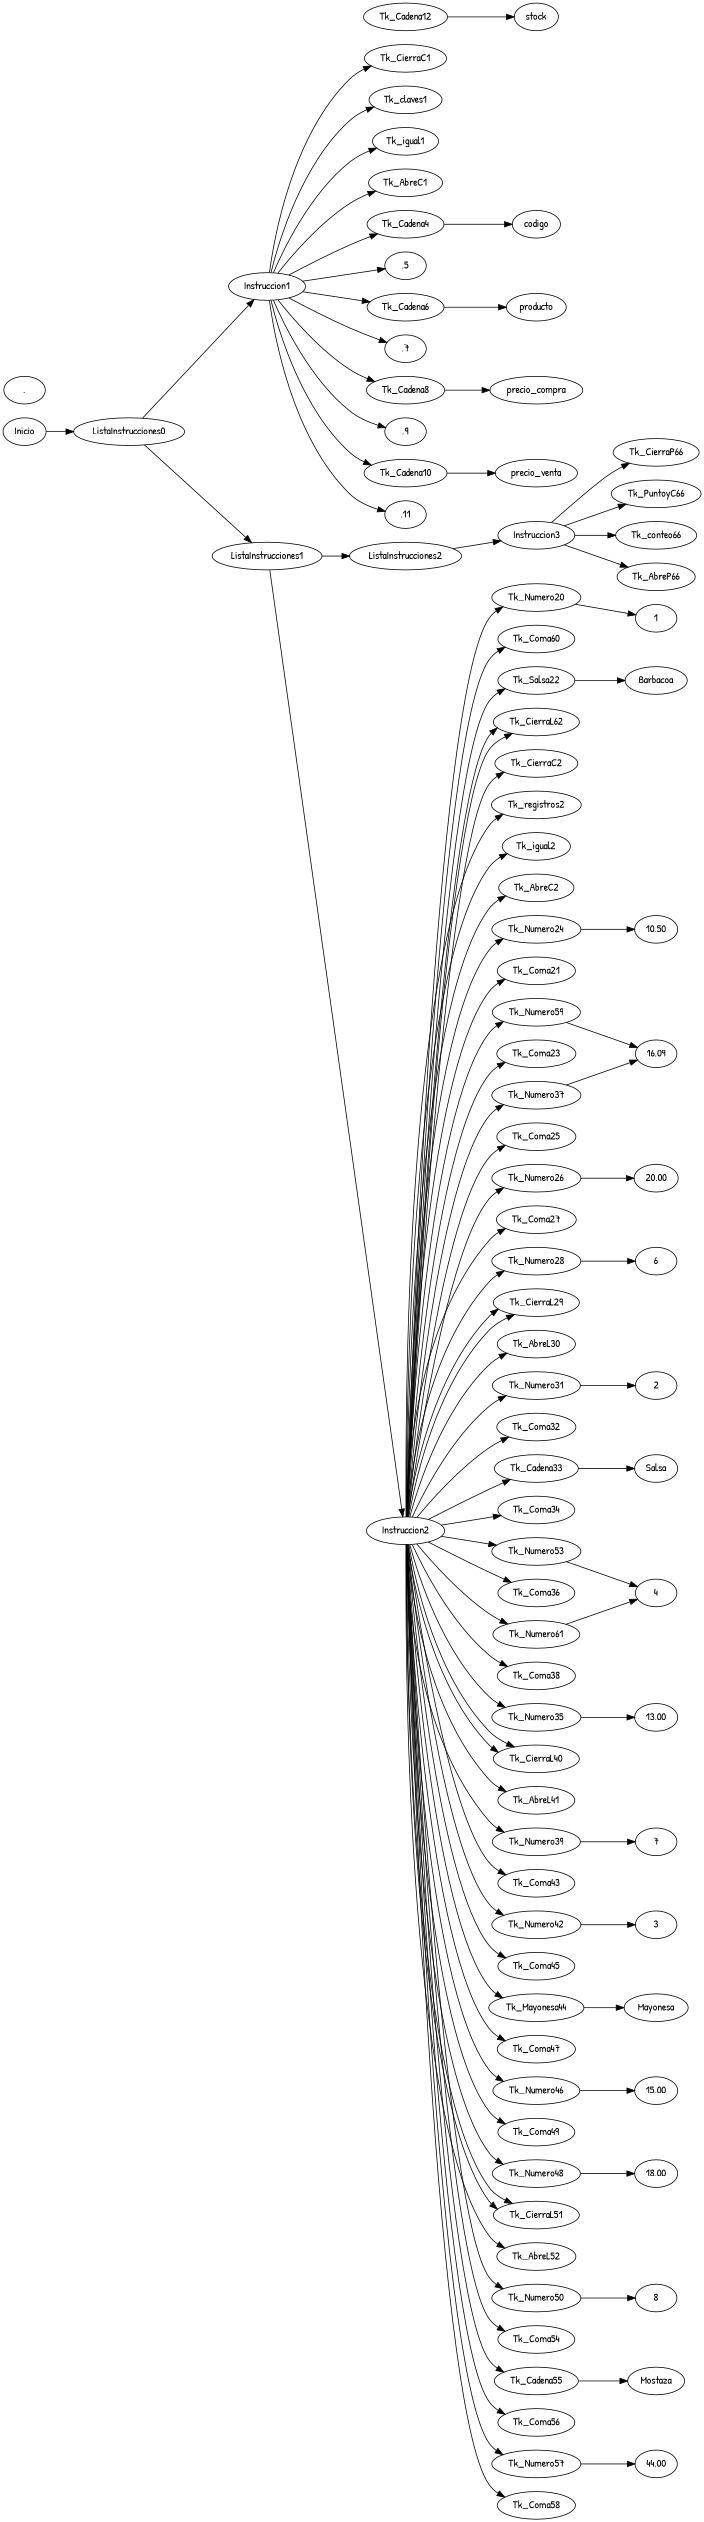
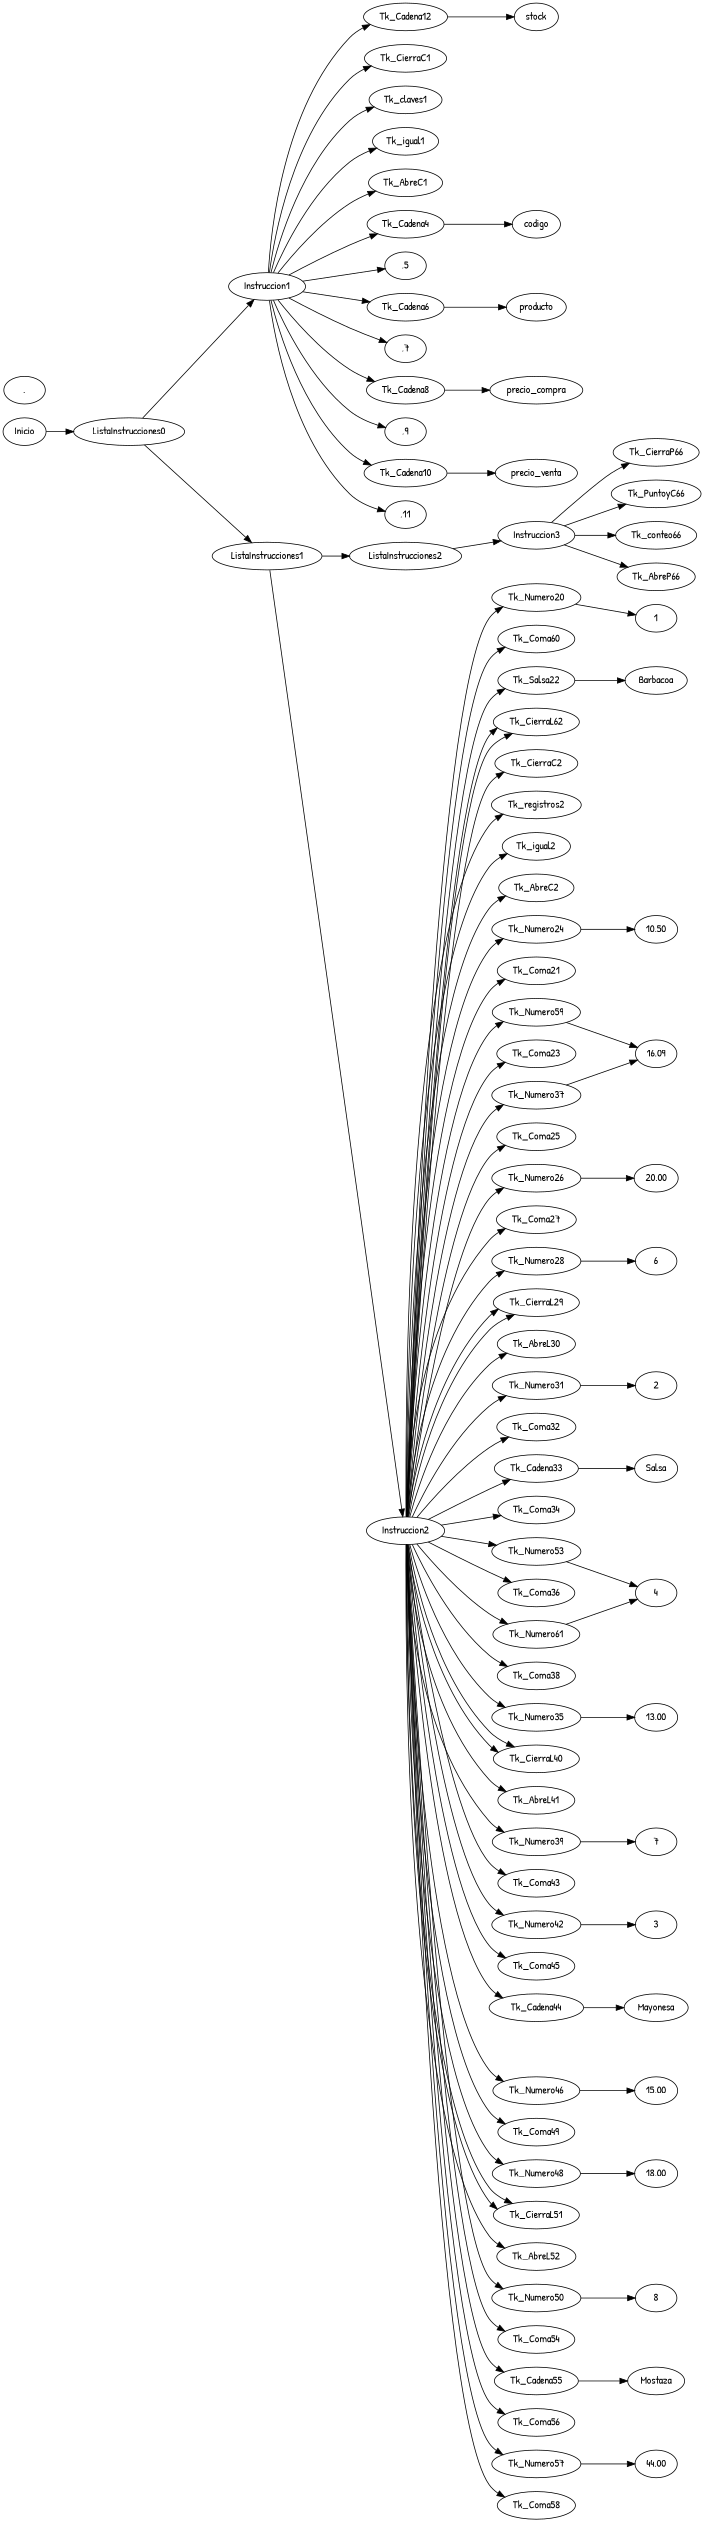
none -> (293, 140)
(536, 2008) -> (536, 2008)
(536, 2049) -> none
